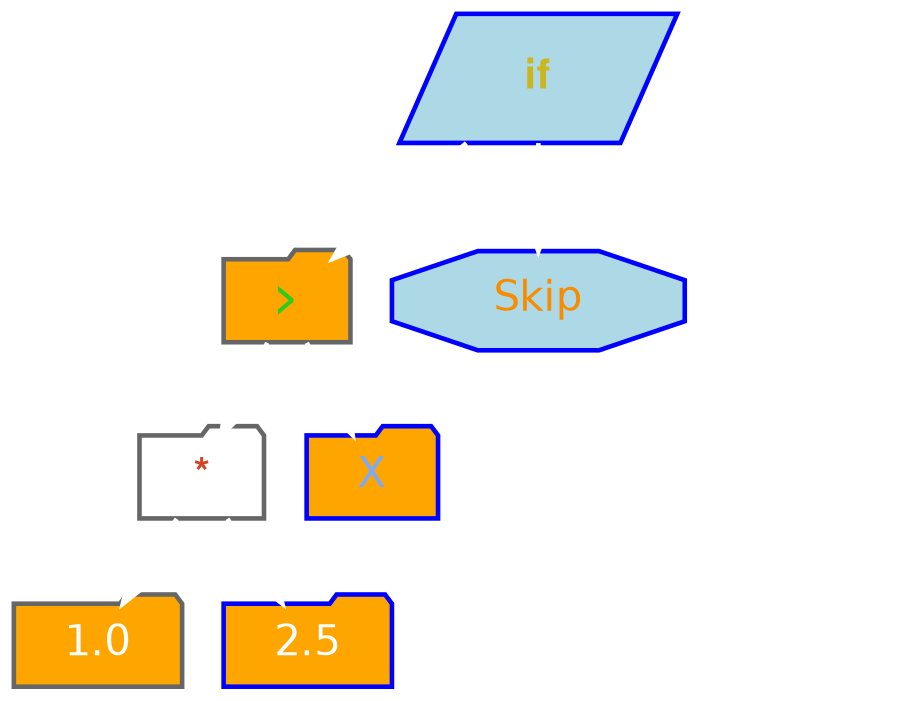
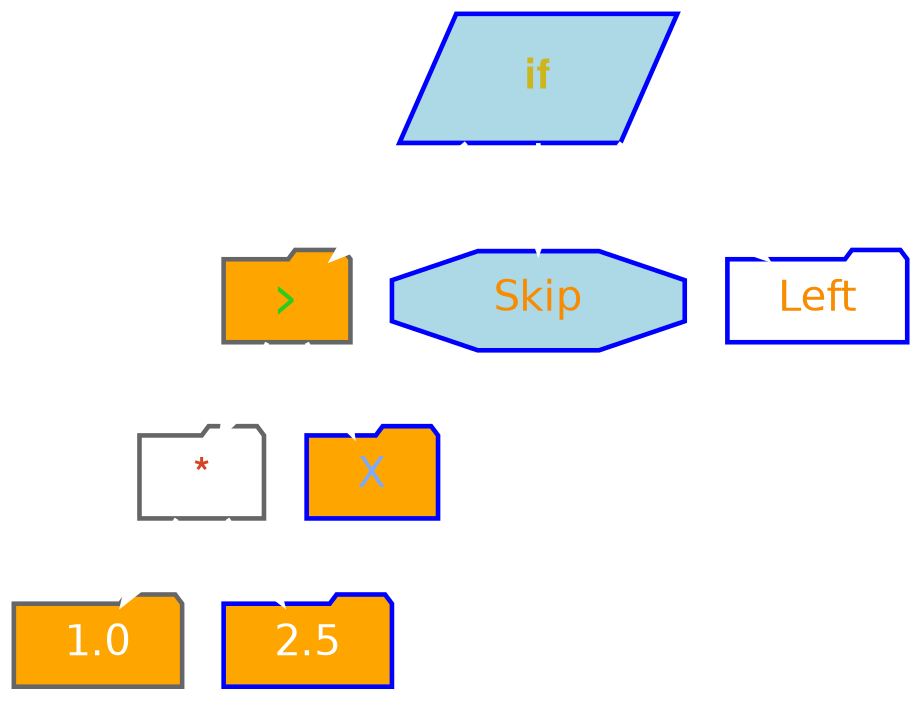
none -> (817, 301)
